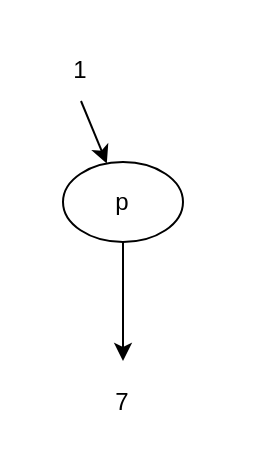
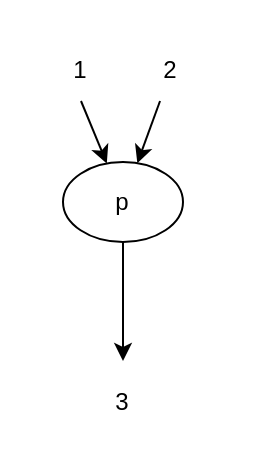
none -> (171, 71)
none -> (151, 126)
(123, 403) -> (123, 403)
